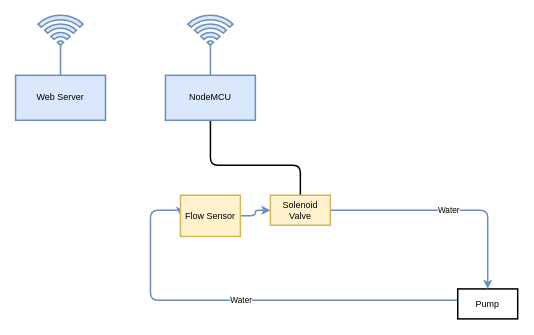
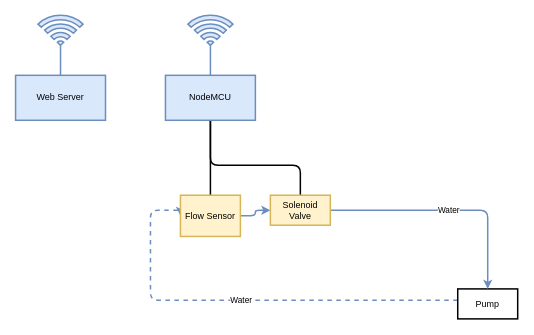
none -> (210, 180)
(352, 300) -> (352, 300)
